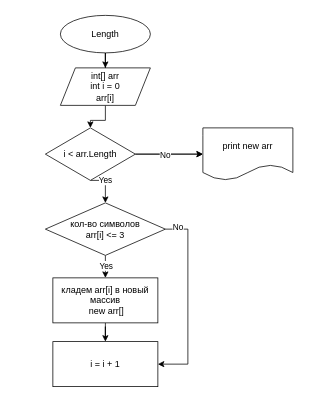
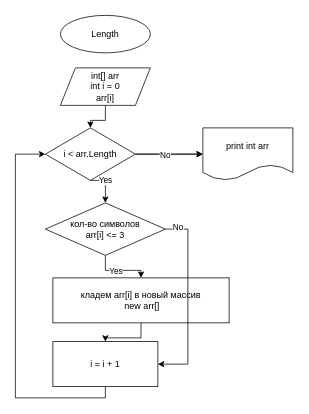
(105, 63) -> none
(248, 147) -> (248, 147)
none -> (15, 277)
(105, 300) -> (141, 300)
